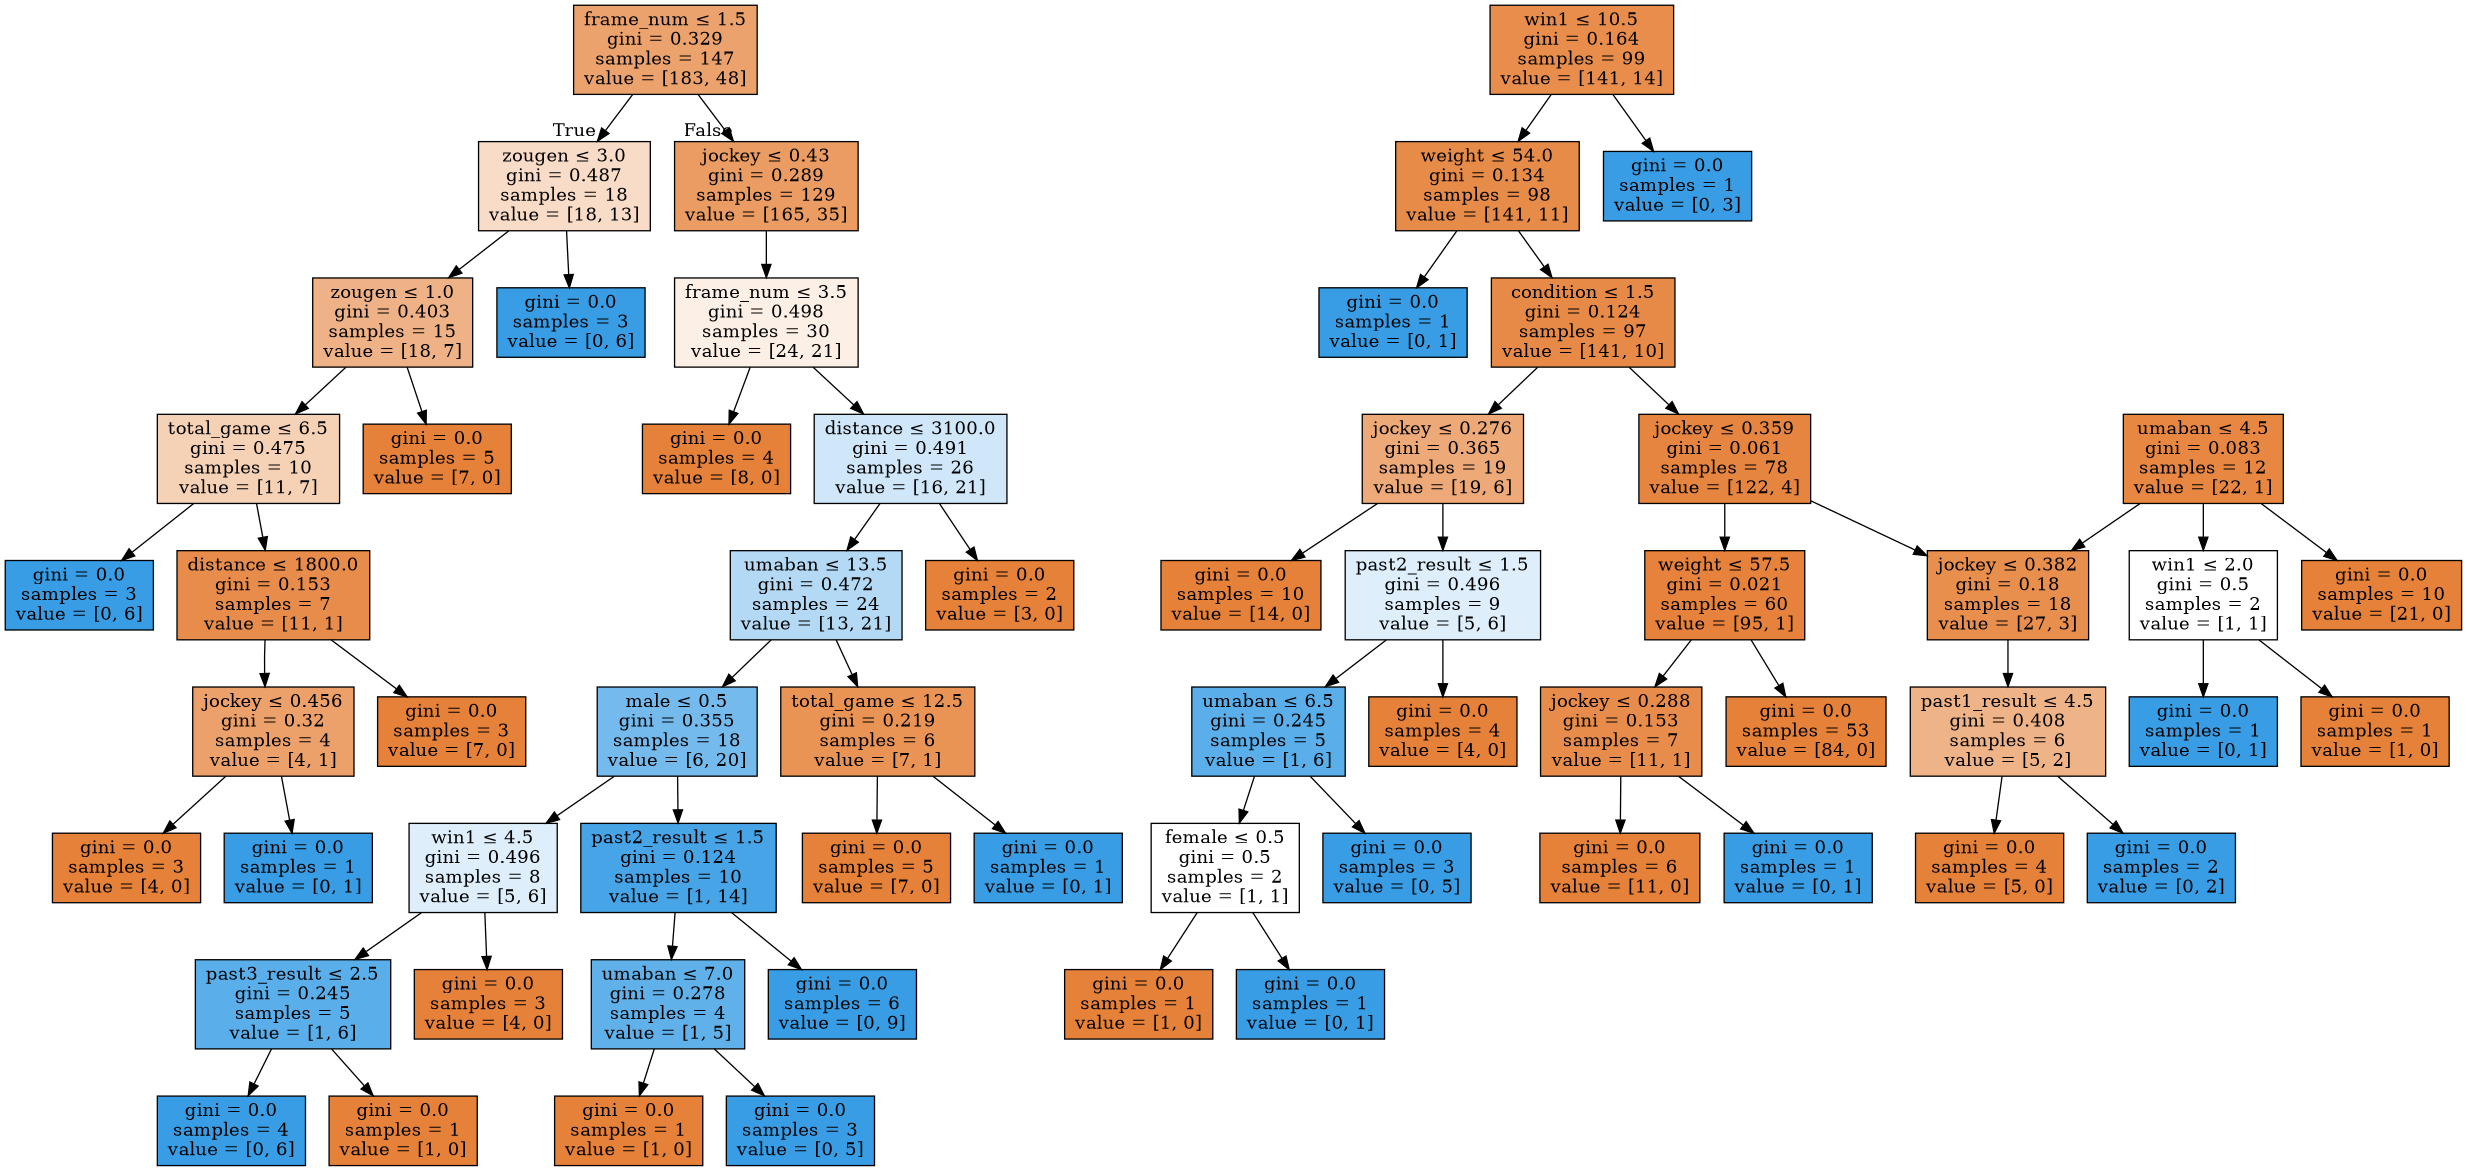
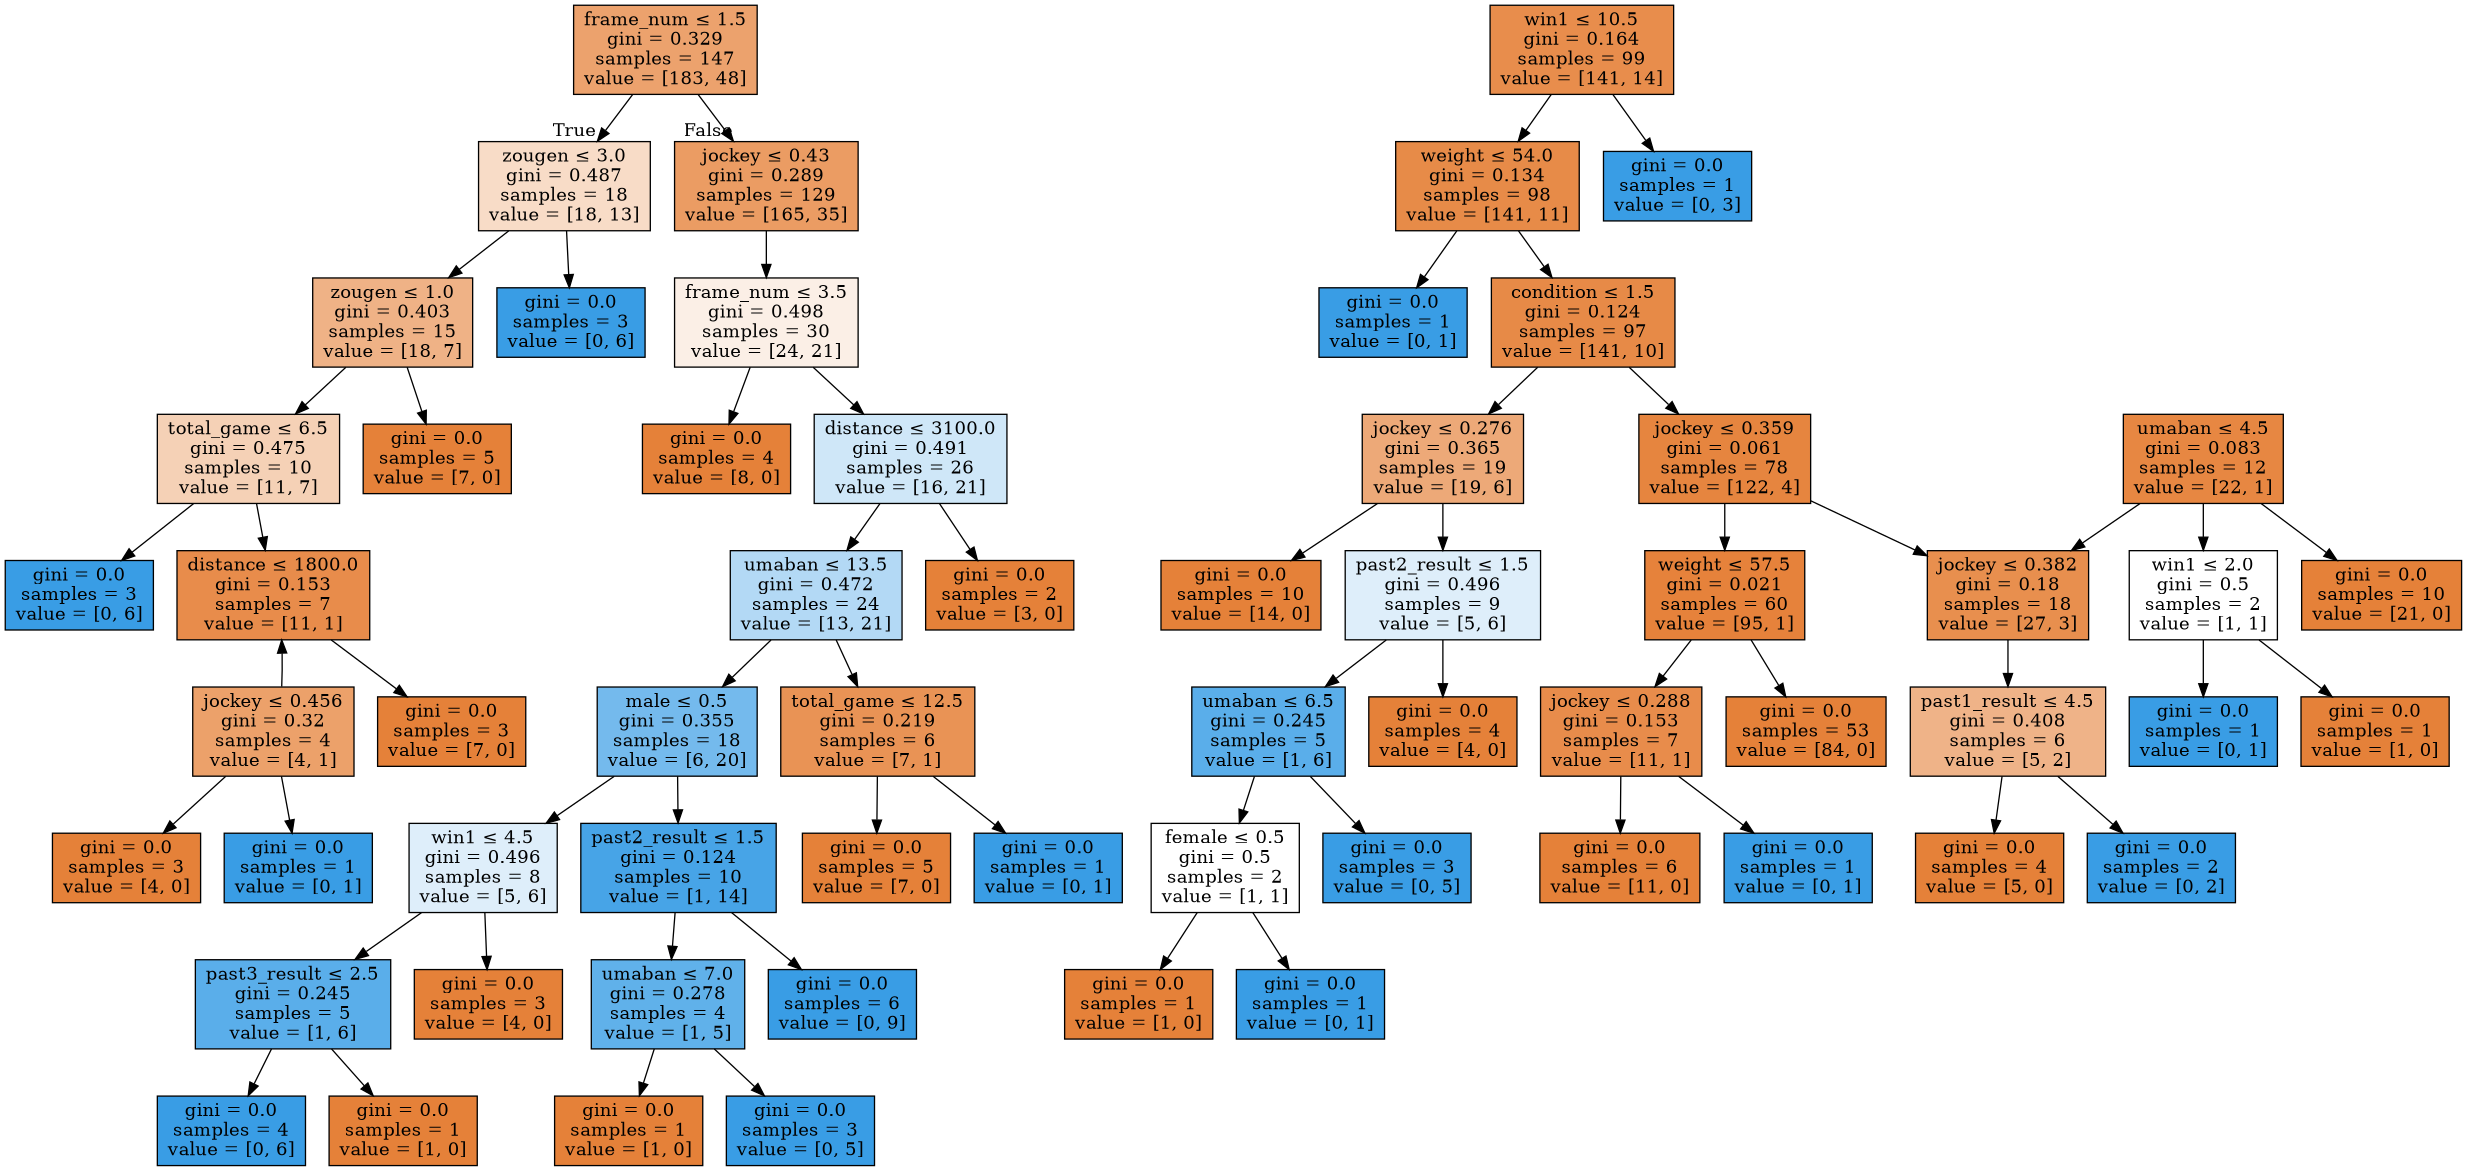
(265, 657) -> (282, 670)
